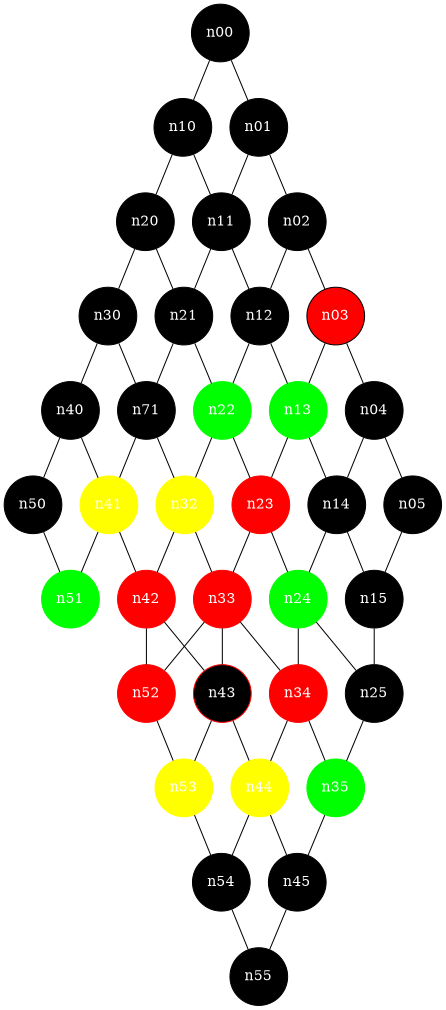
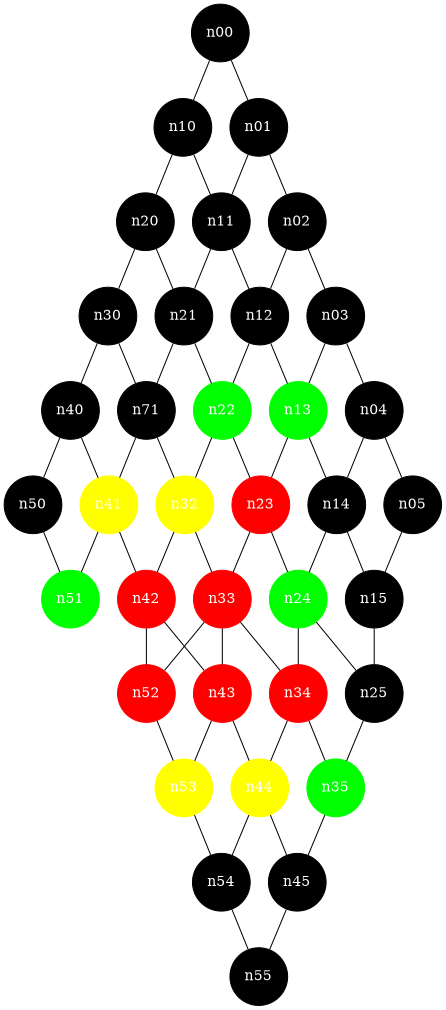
(336, 316) -> (336, 316)
(222, 694) -> (222, 694)
